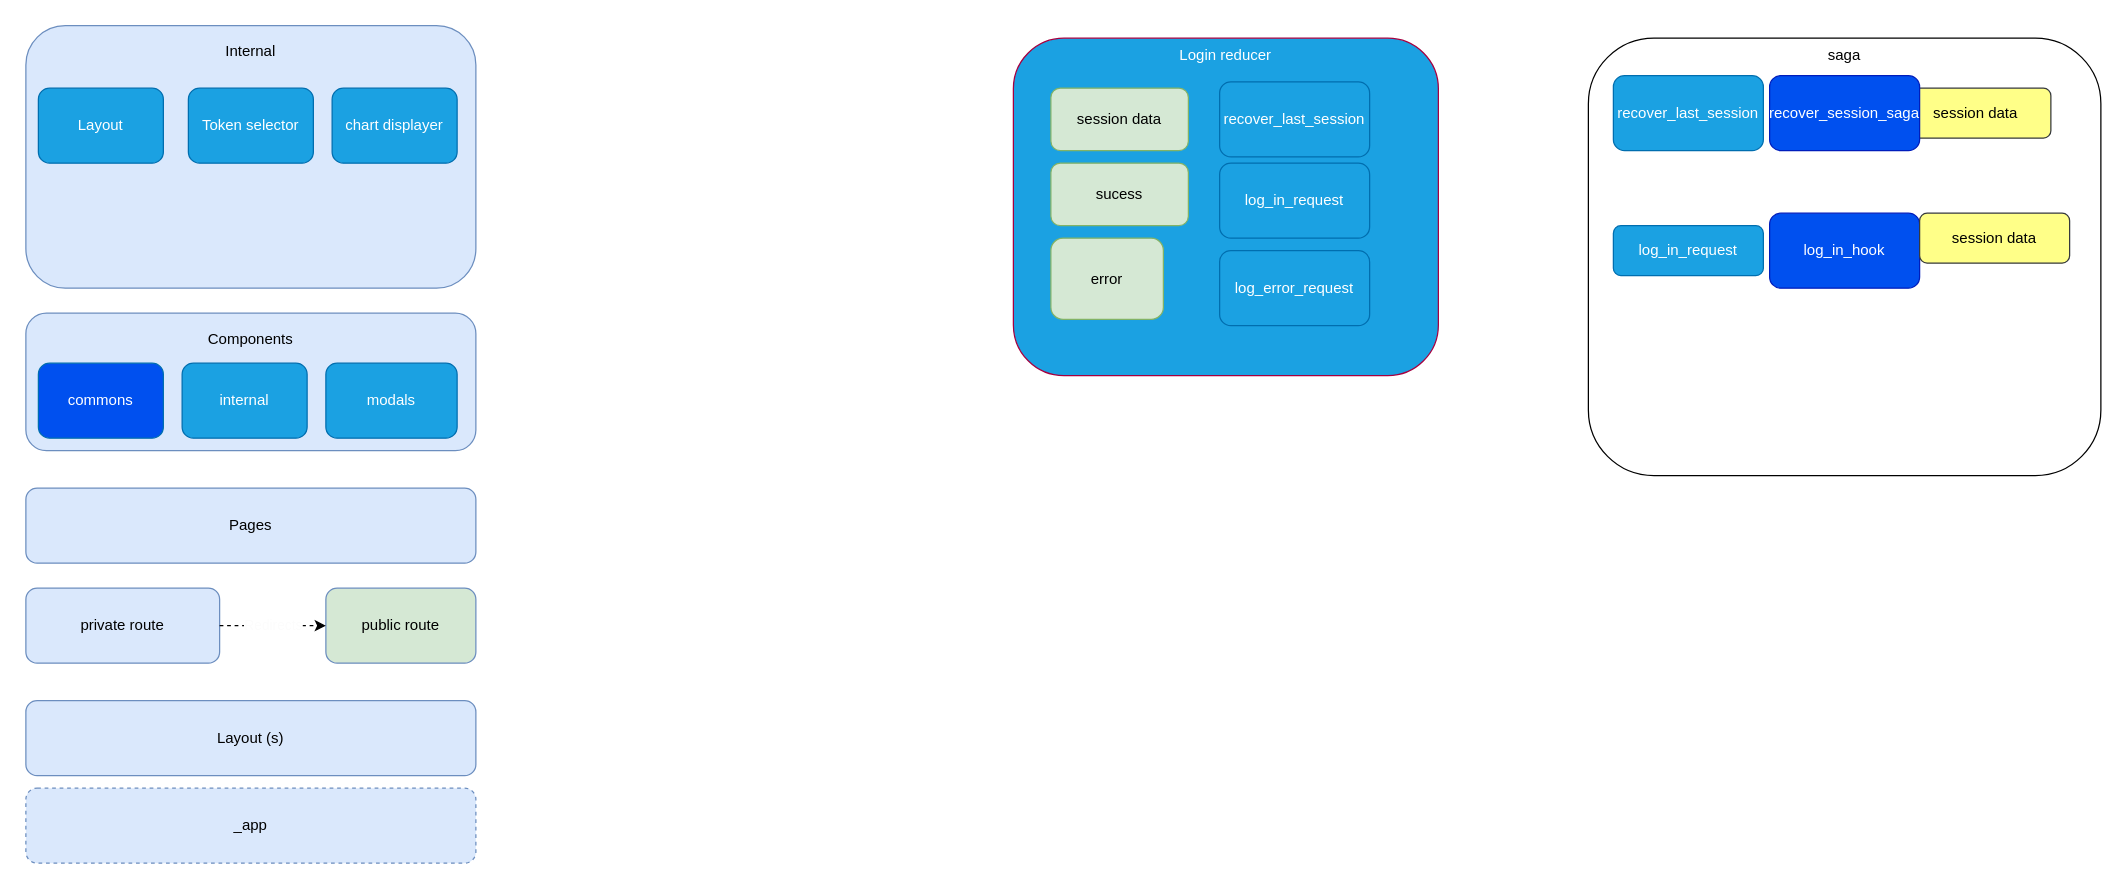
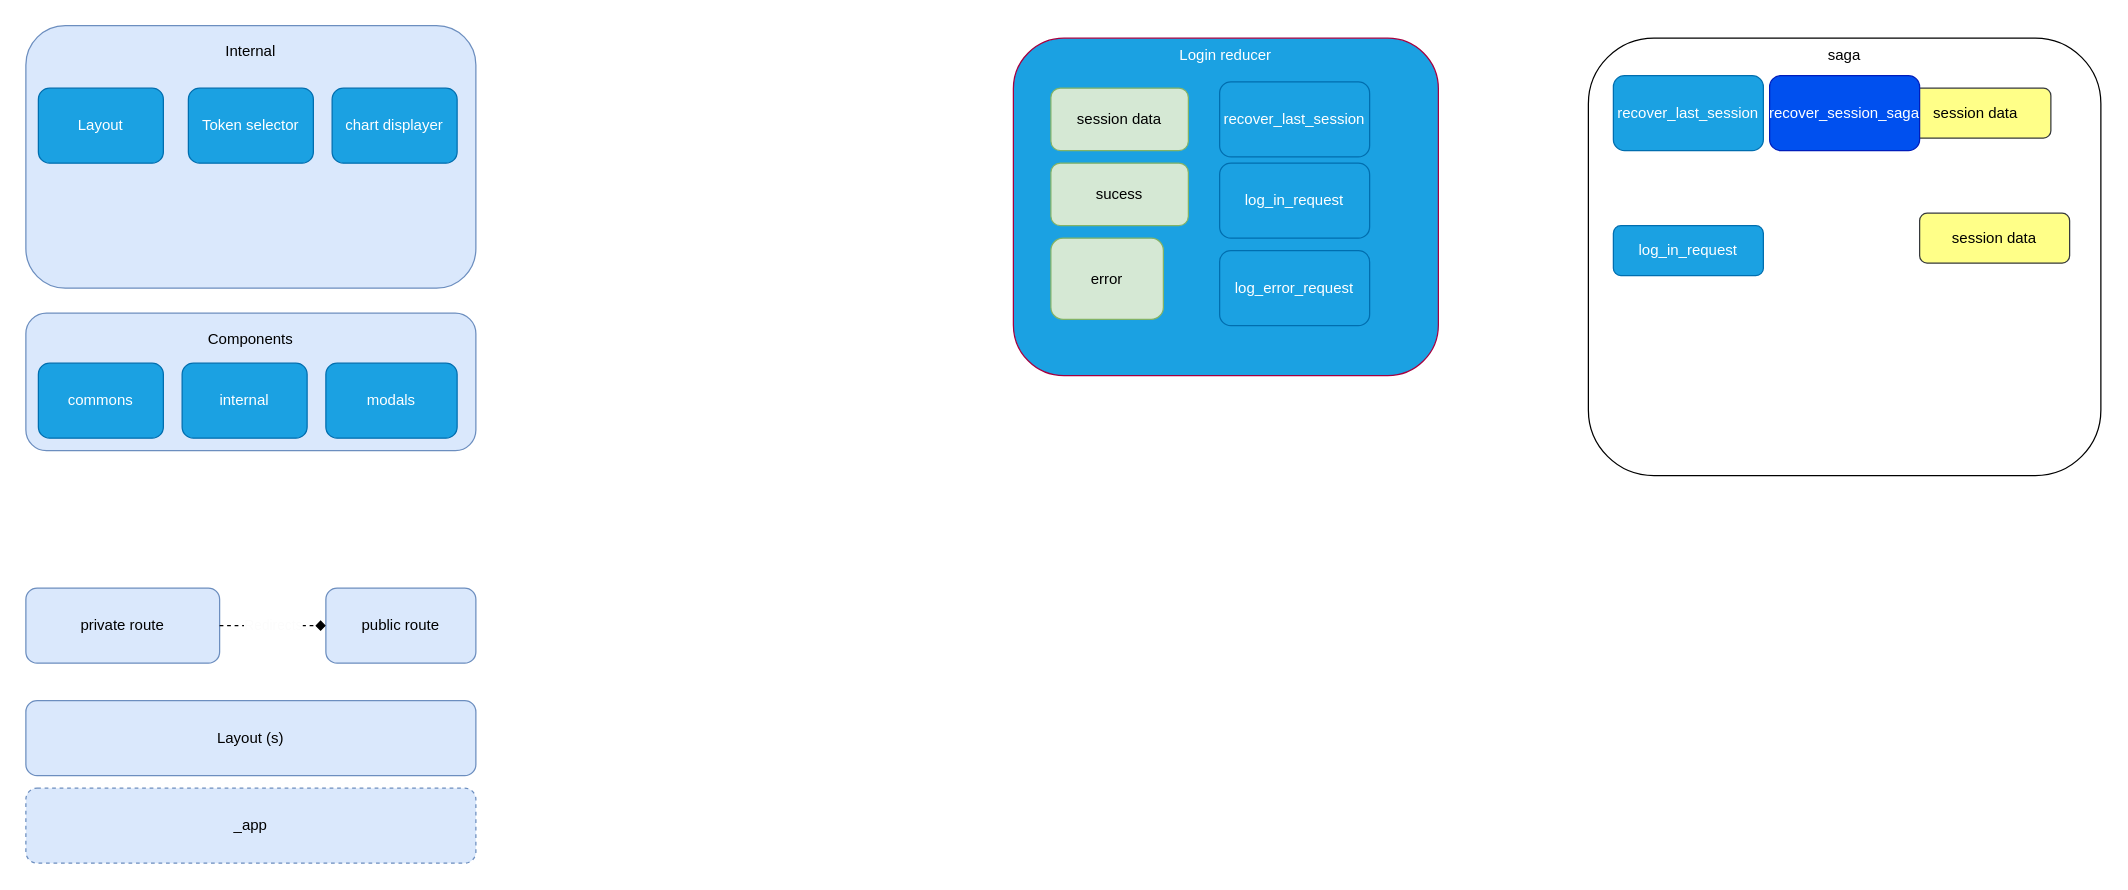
(1844, 251) -> none
(101, 401) -> (101, 401)
(251, 526) -> none
(316, 626) -> (315, 626)
(401, 626) -> (401, 626)
